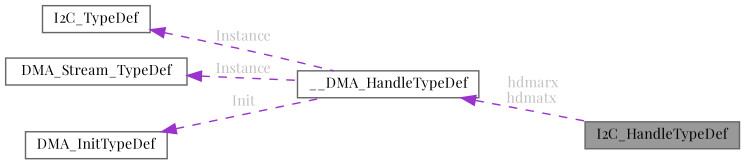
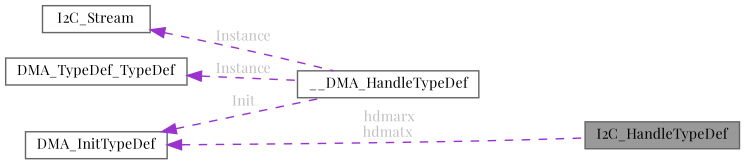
(96, 19) -> (96, 19)
(96, 72) -> (96, 72)
(532, 111) -> (383, 143)
